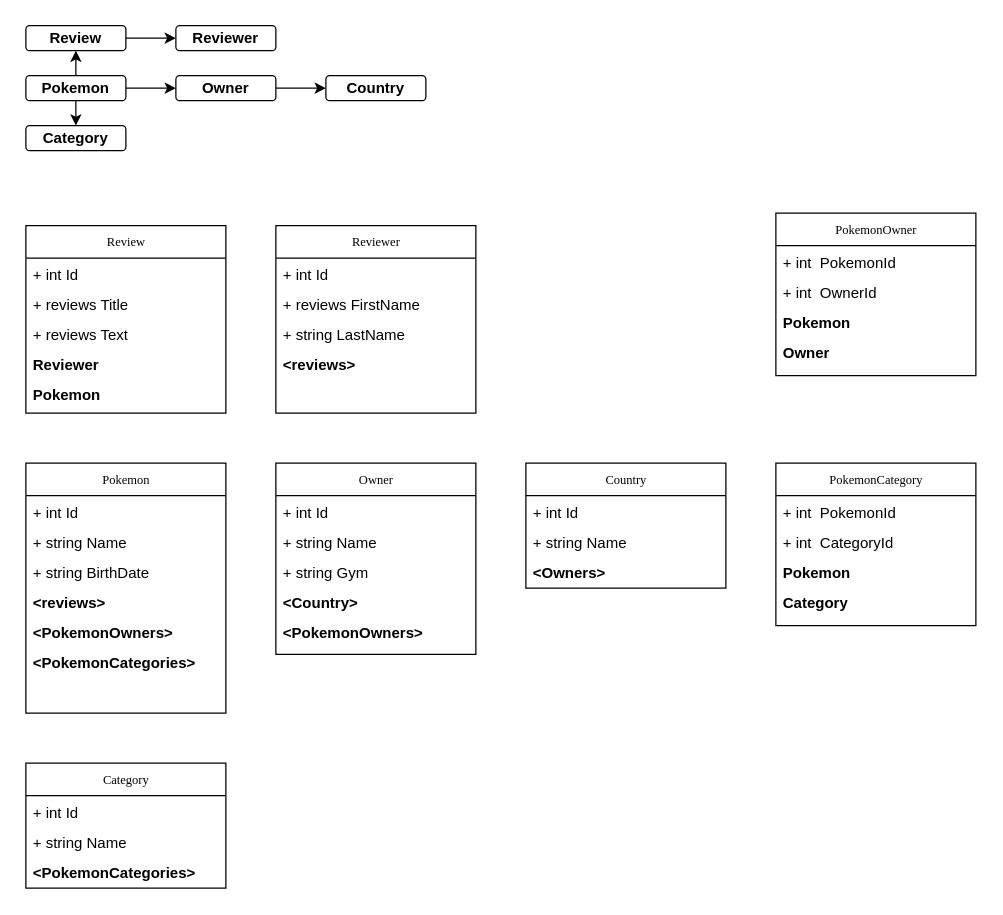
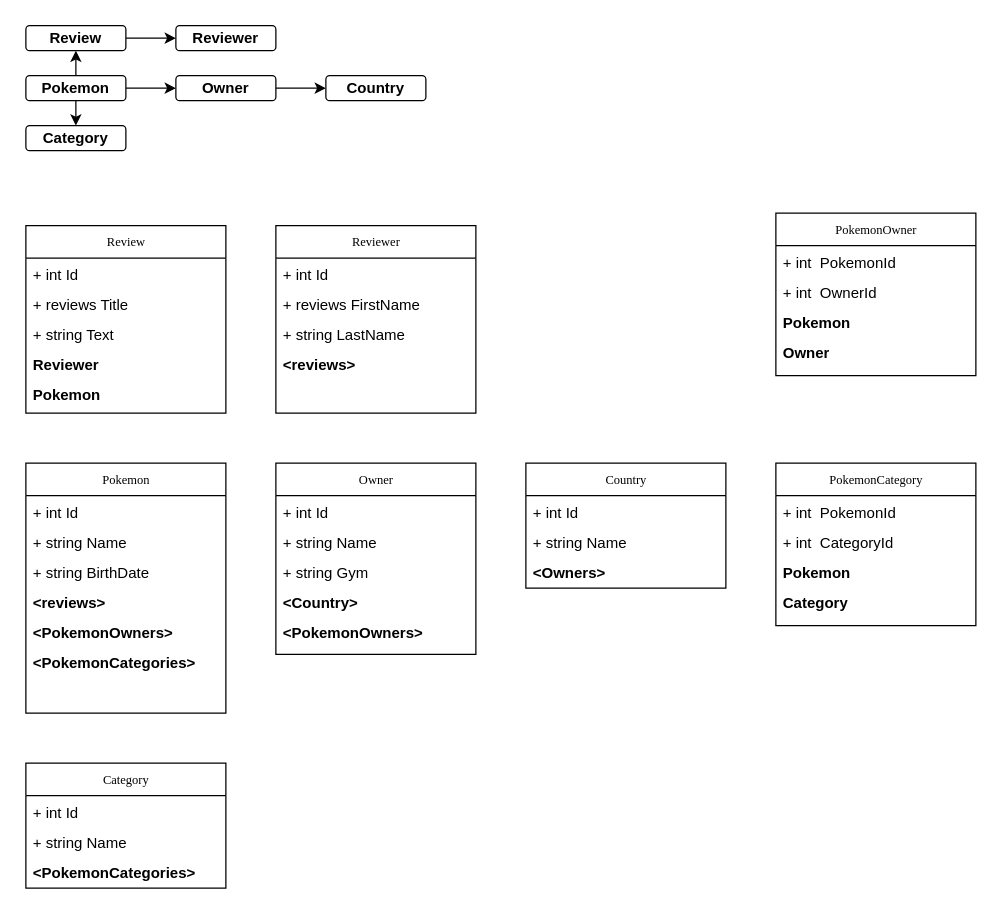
(86, 336) -> (82, 336)
